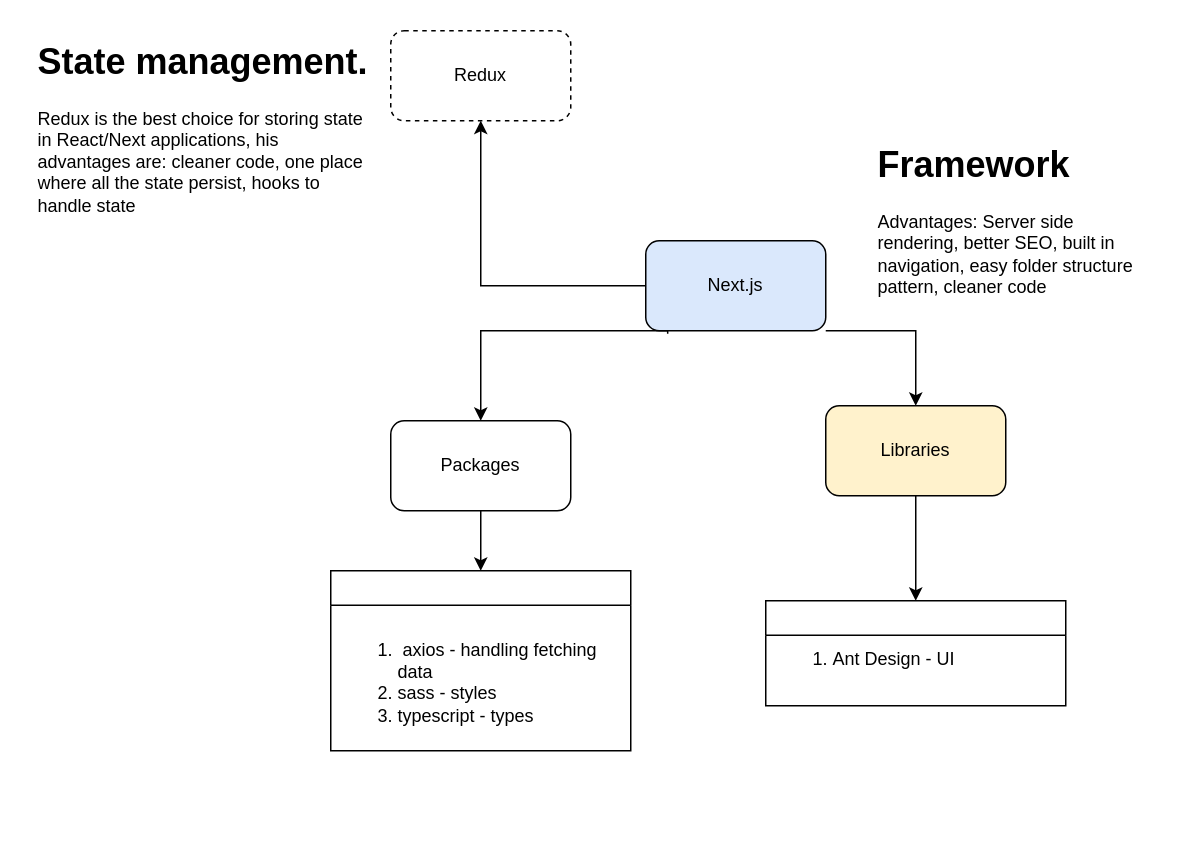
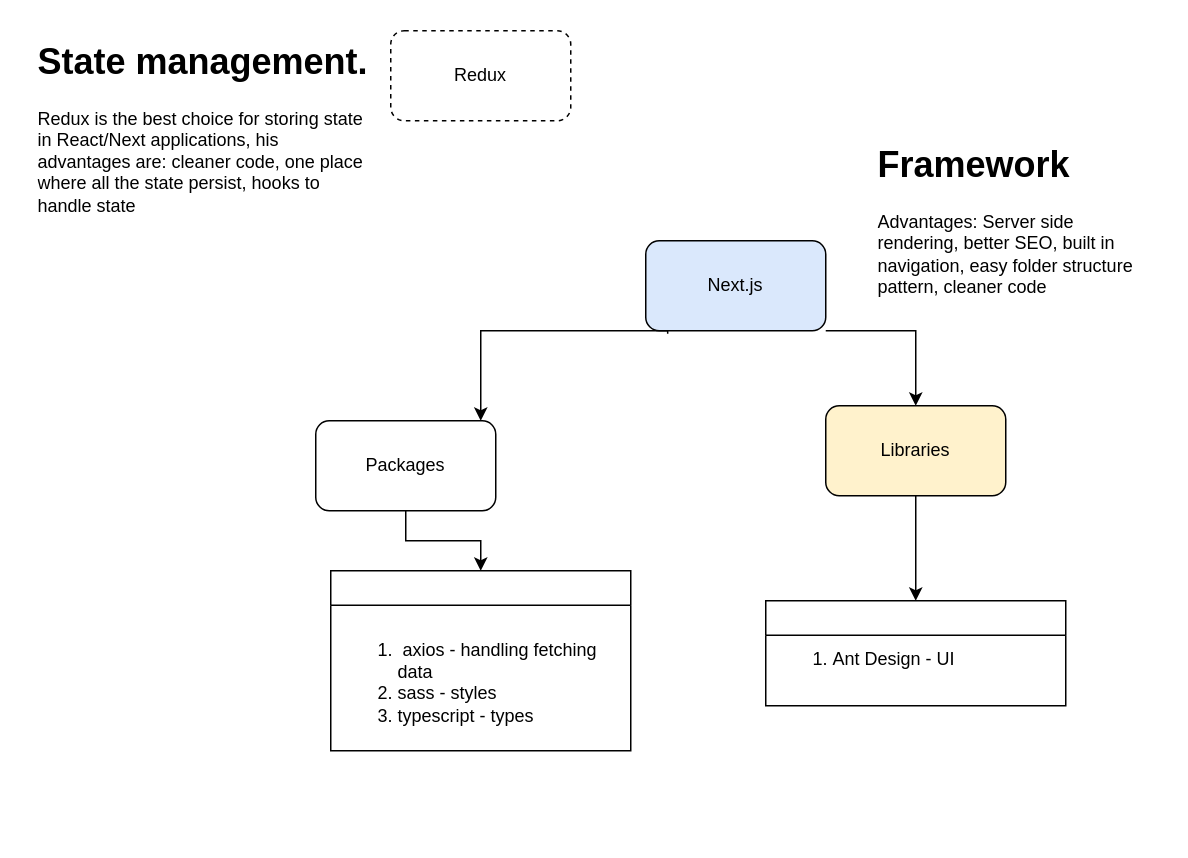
(486, 286) -> none
(481, 466) -> (406, 466)
